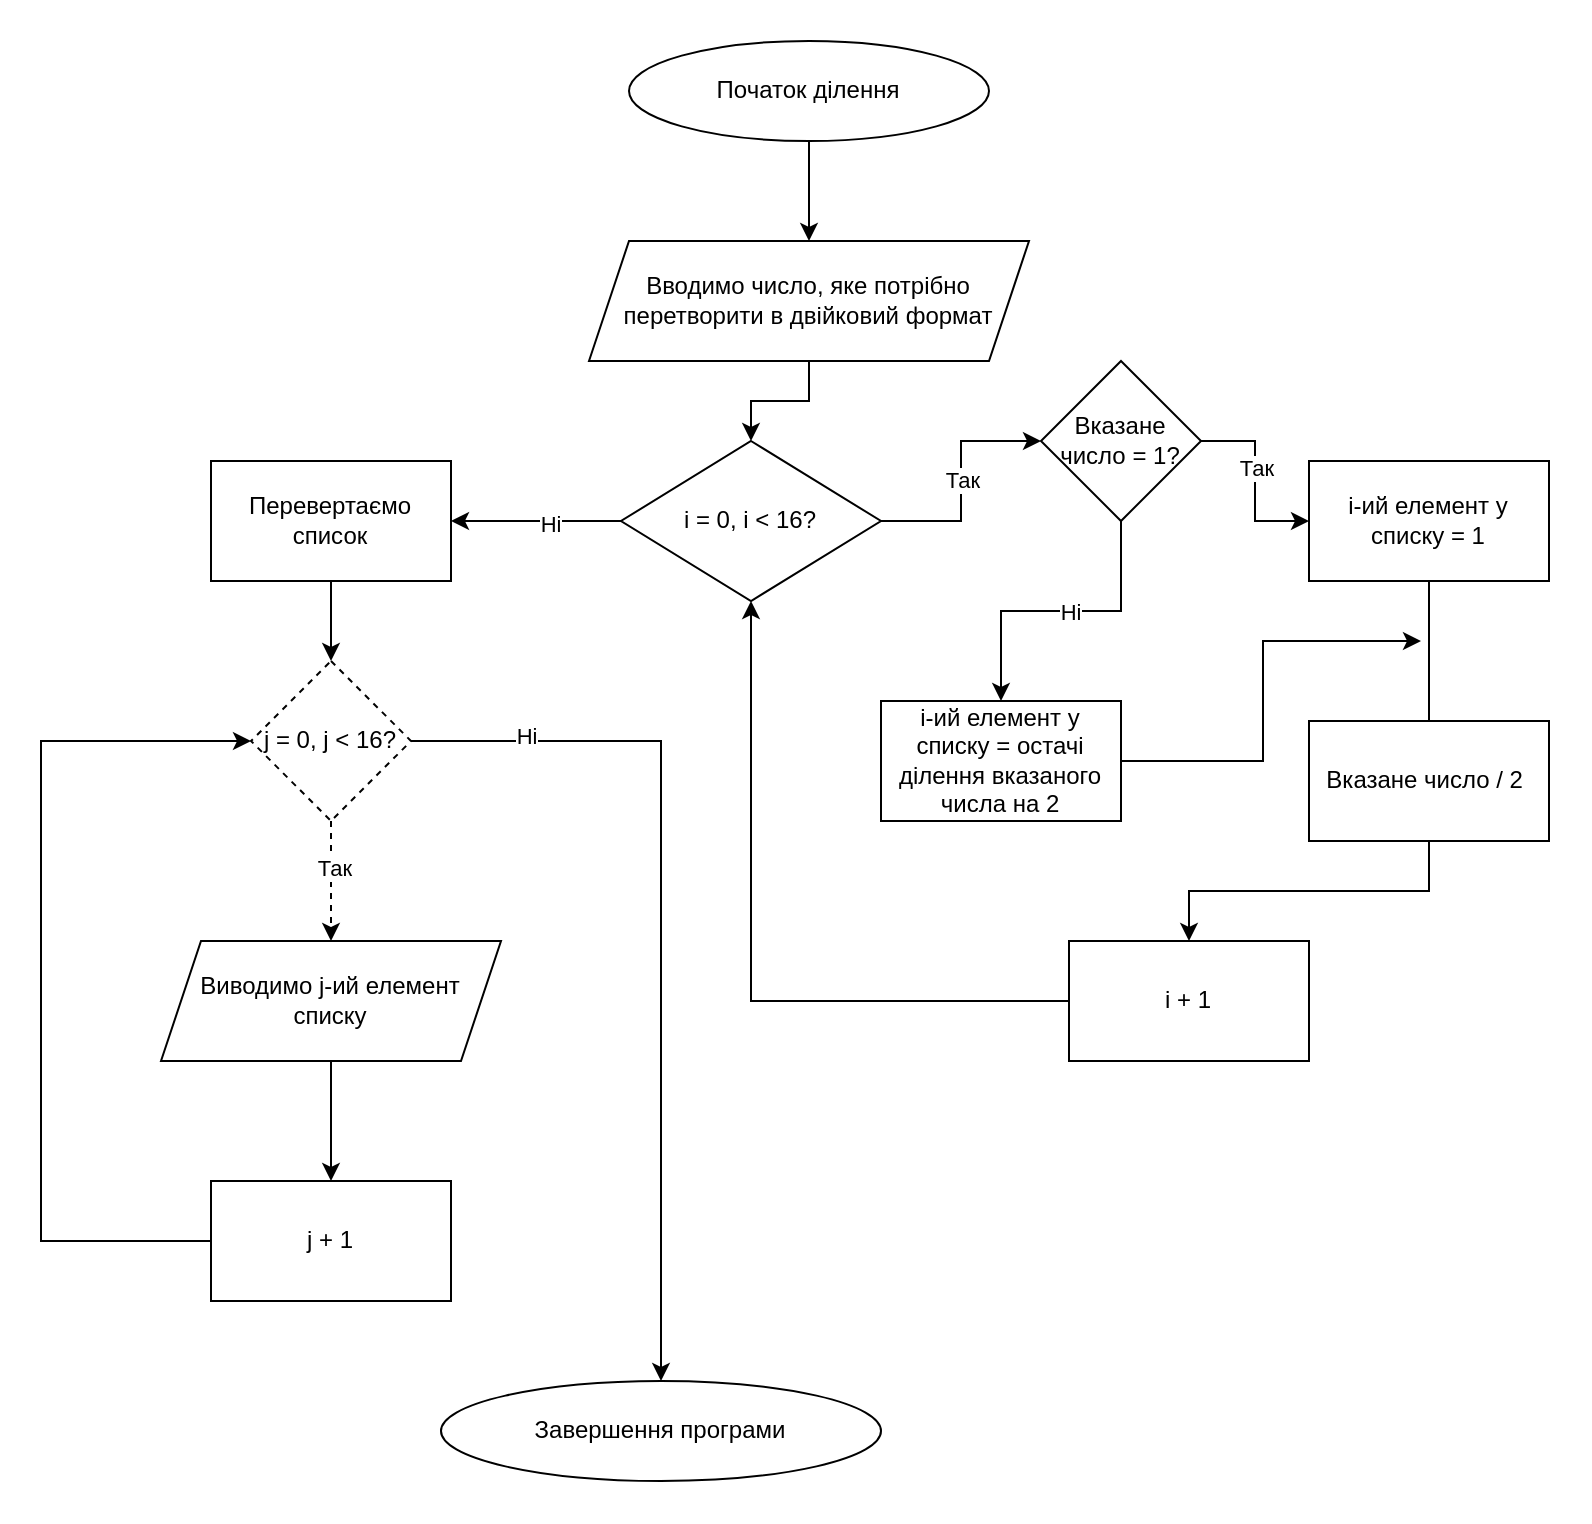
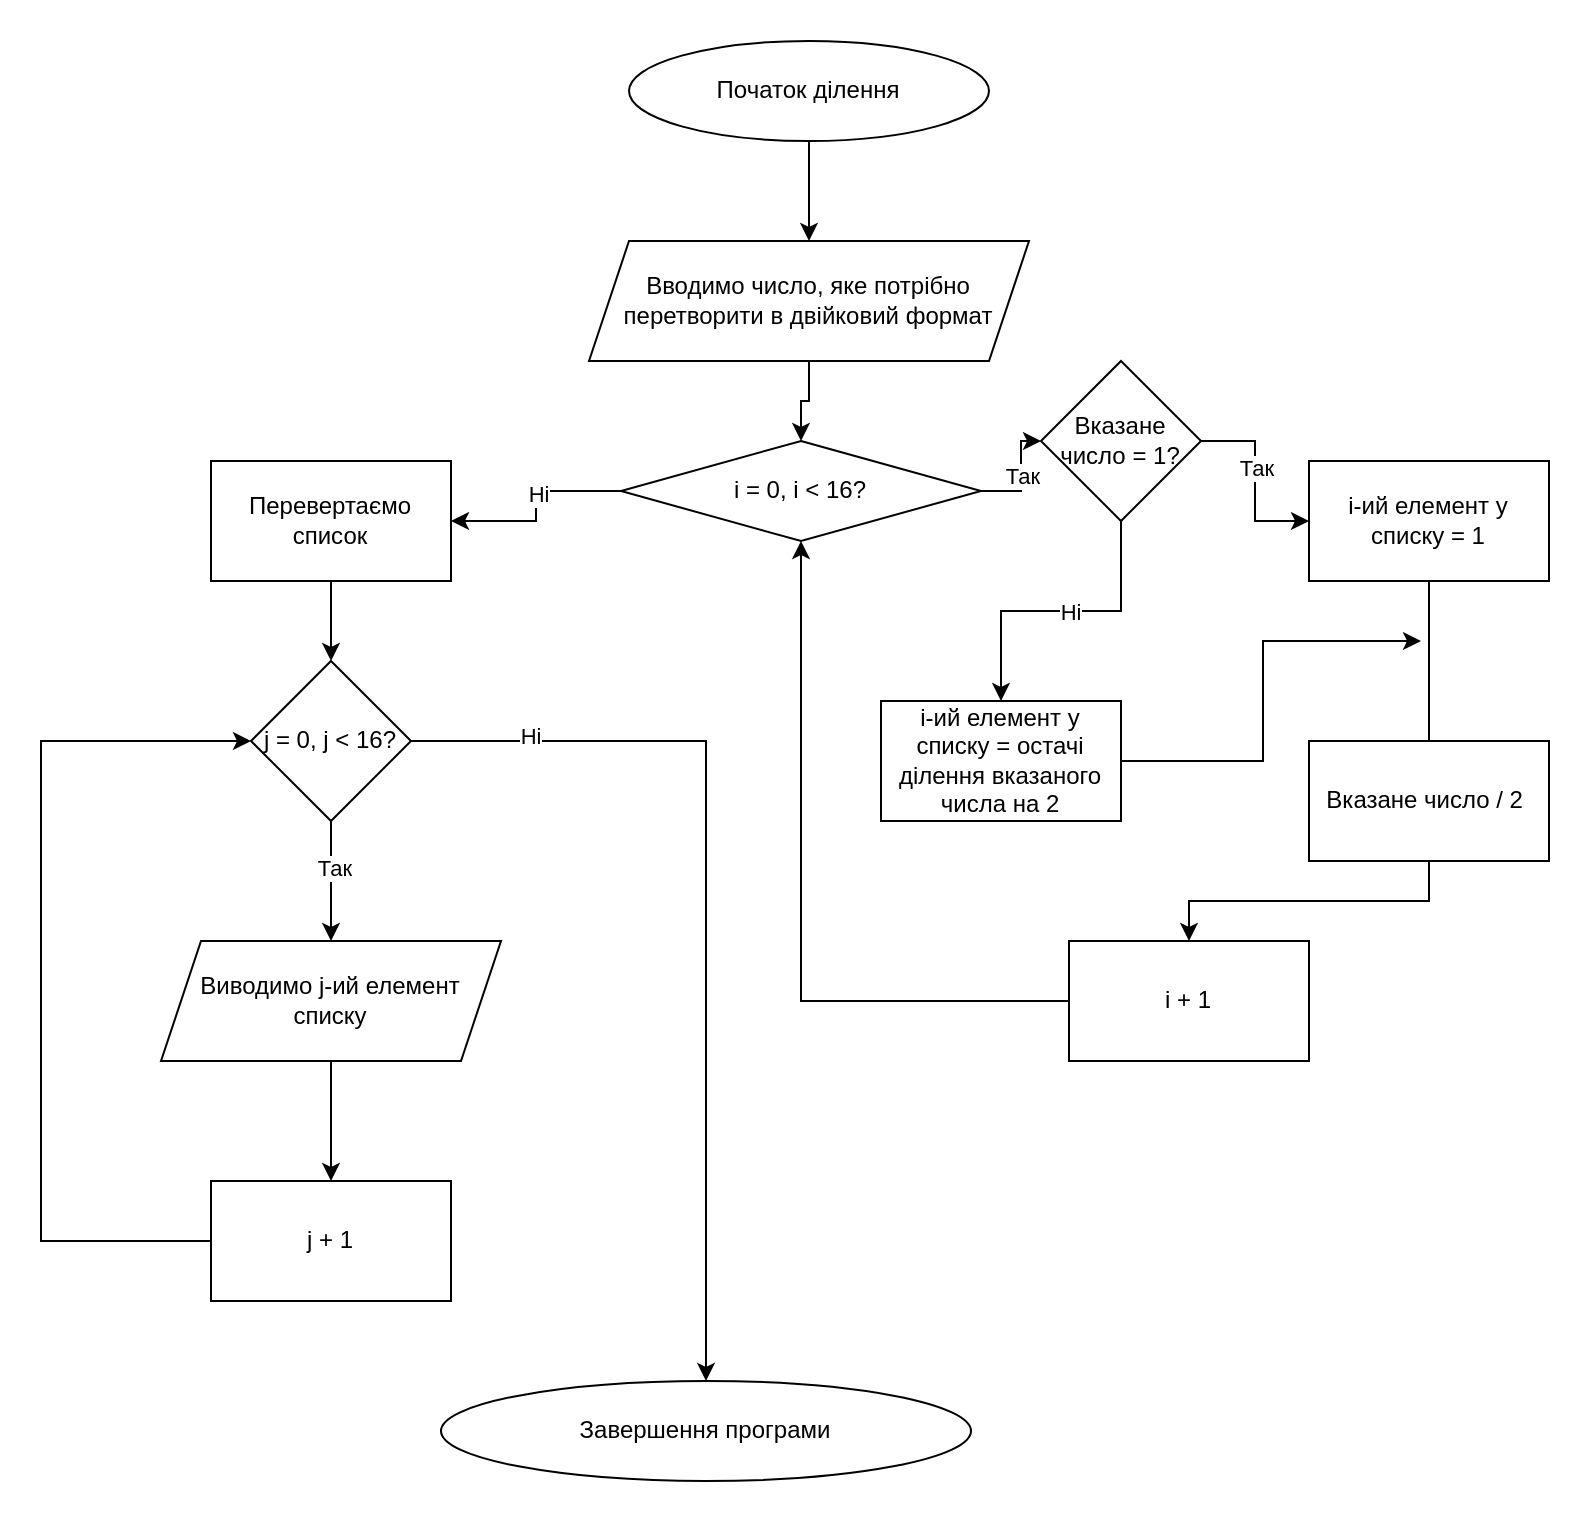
(751, 521) -> (801, 491)
(331, 741) -> (331, 741)
(1429, 781) -> (1429, 801)
(331, 906) -> (331, 906)
(661, 1431) -> (706, 1431)
